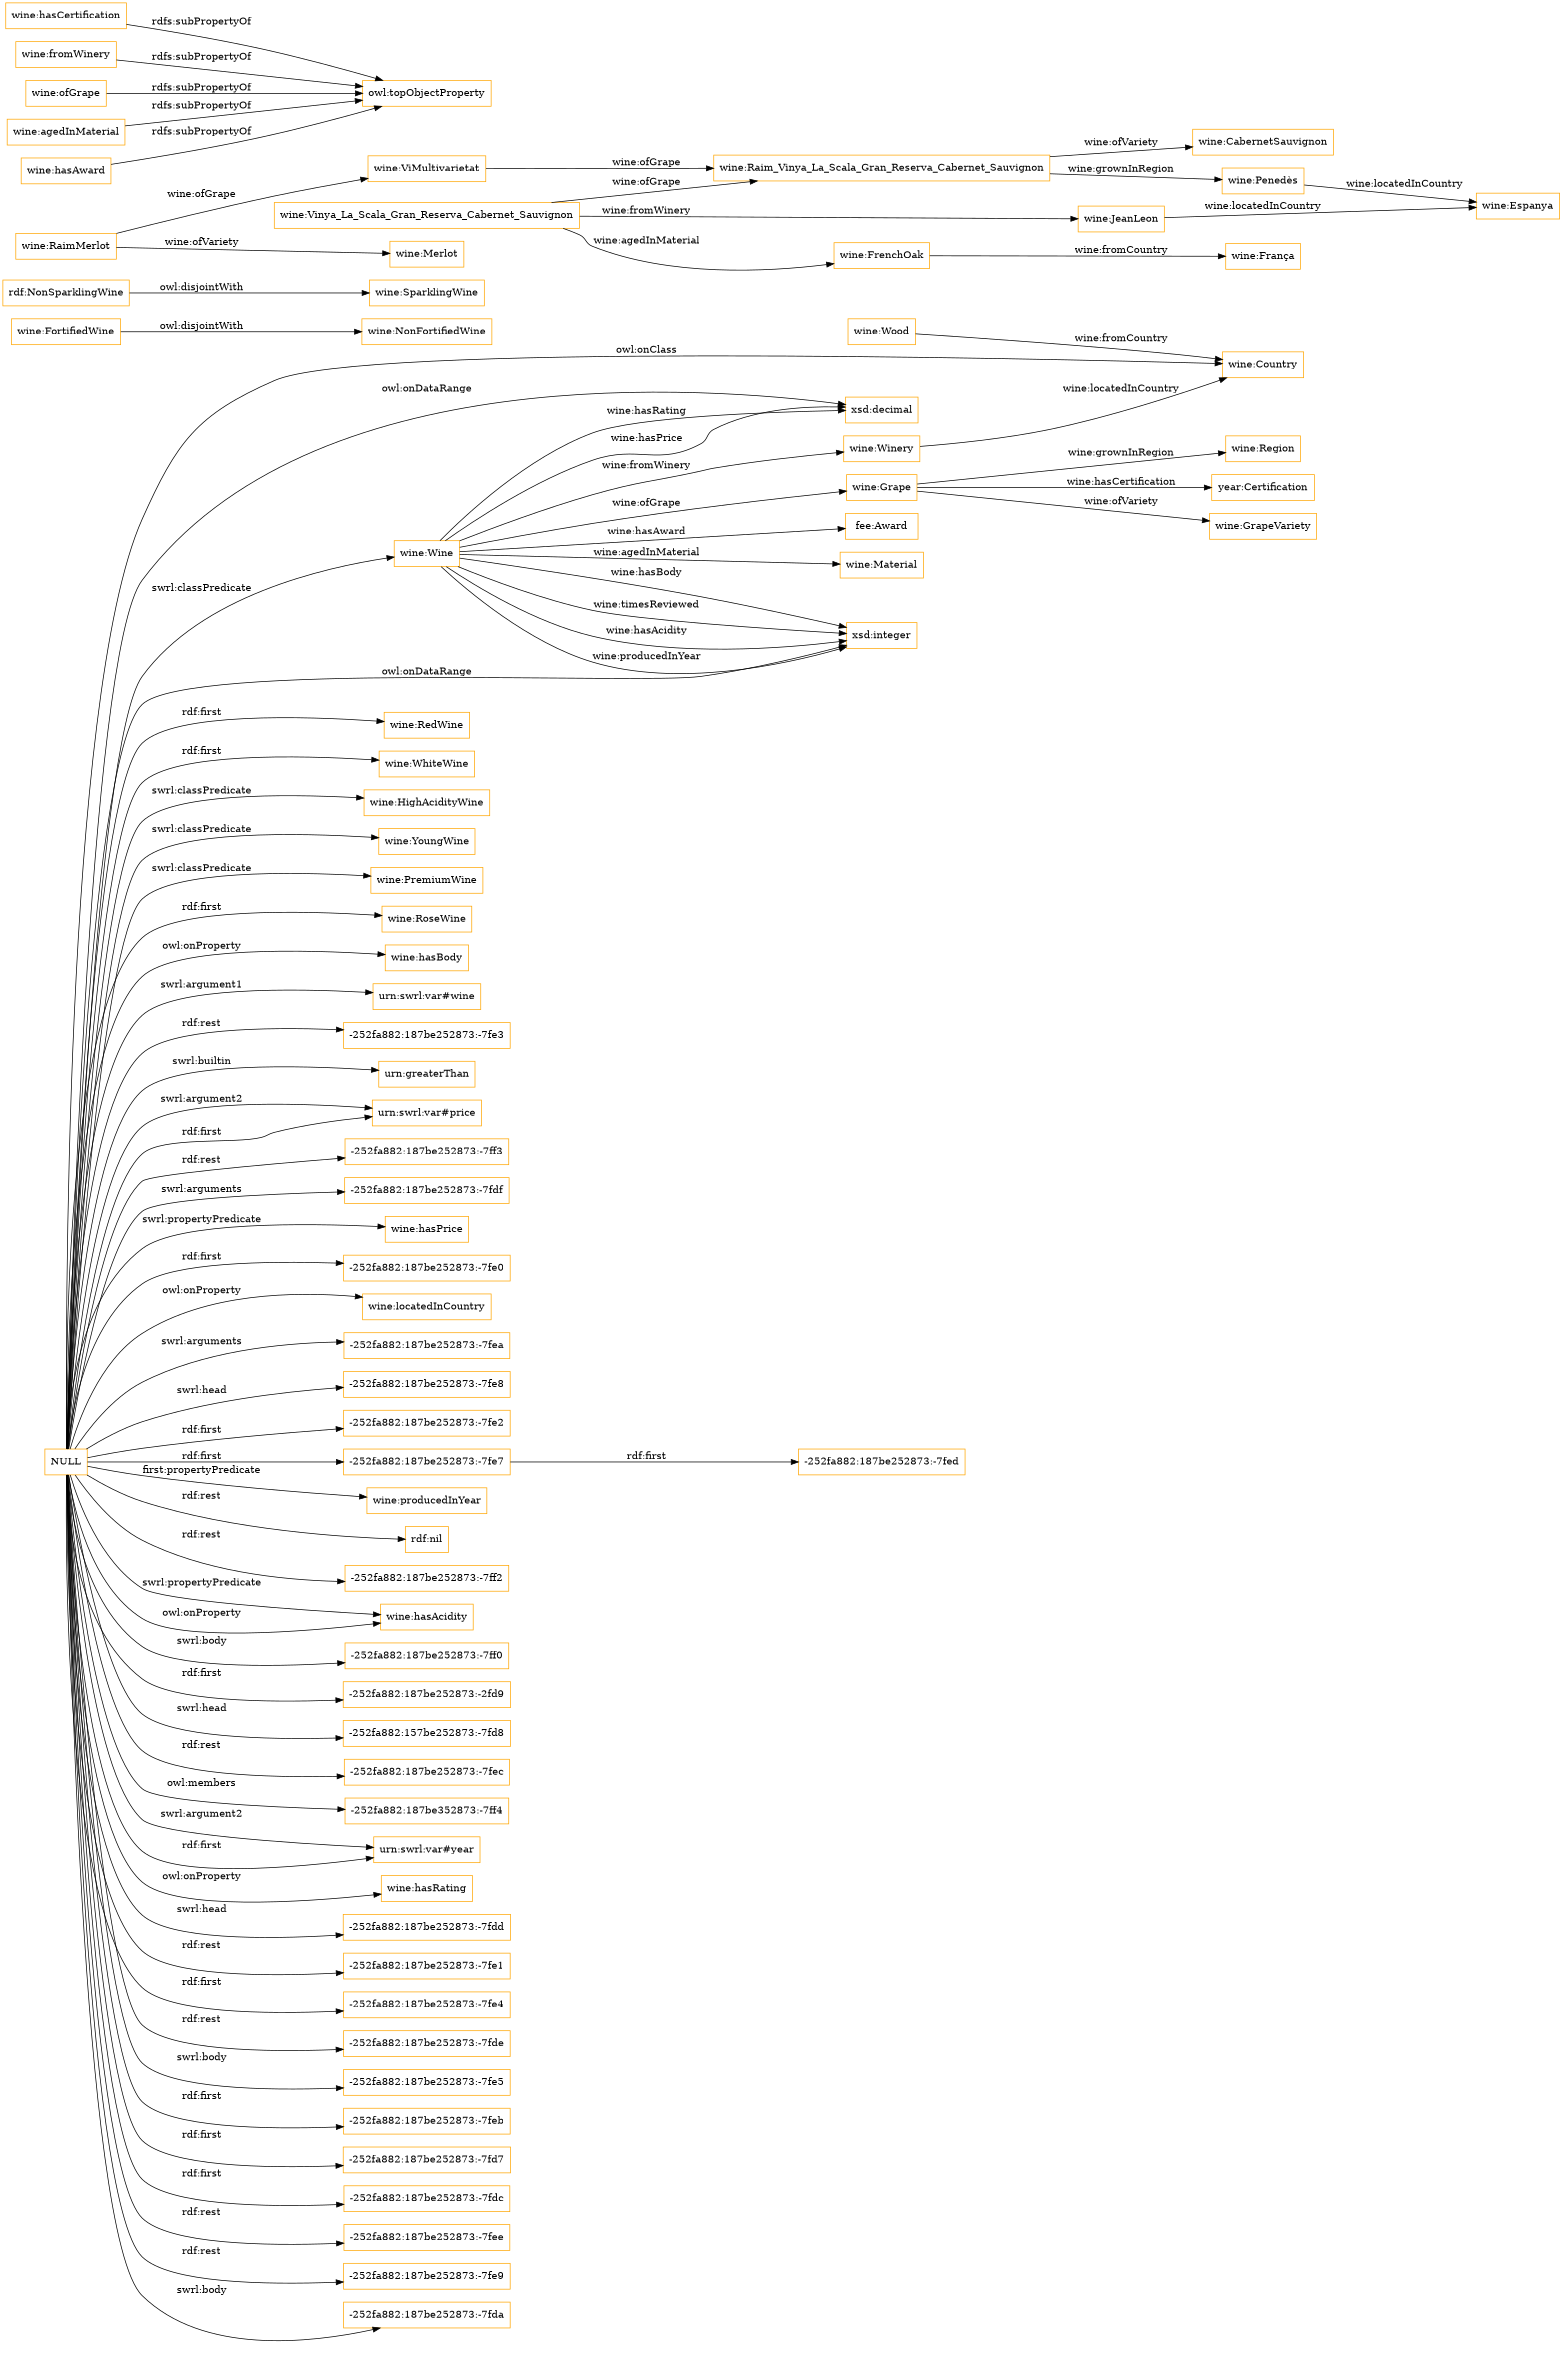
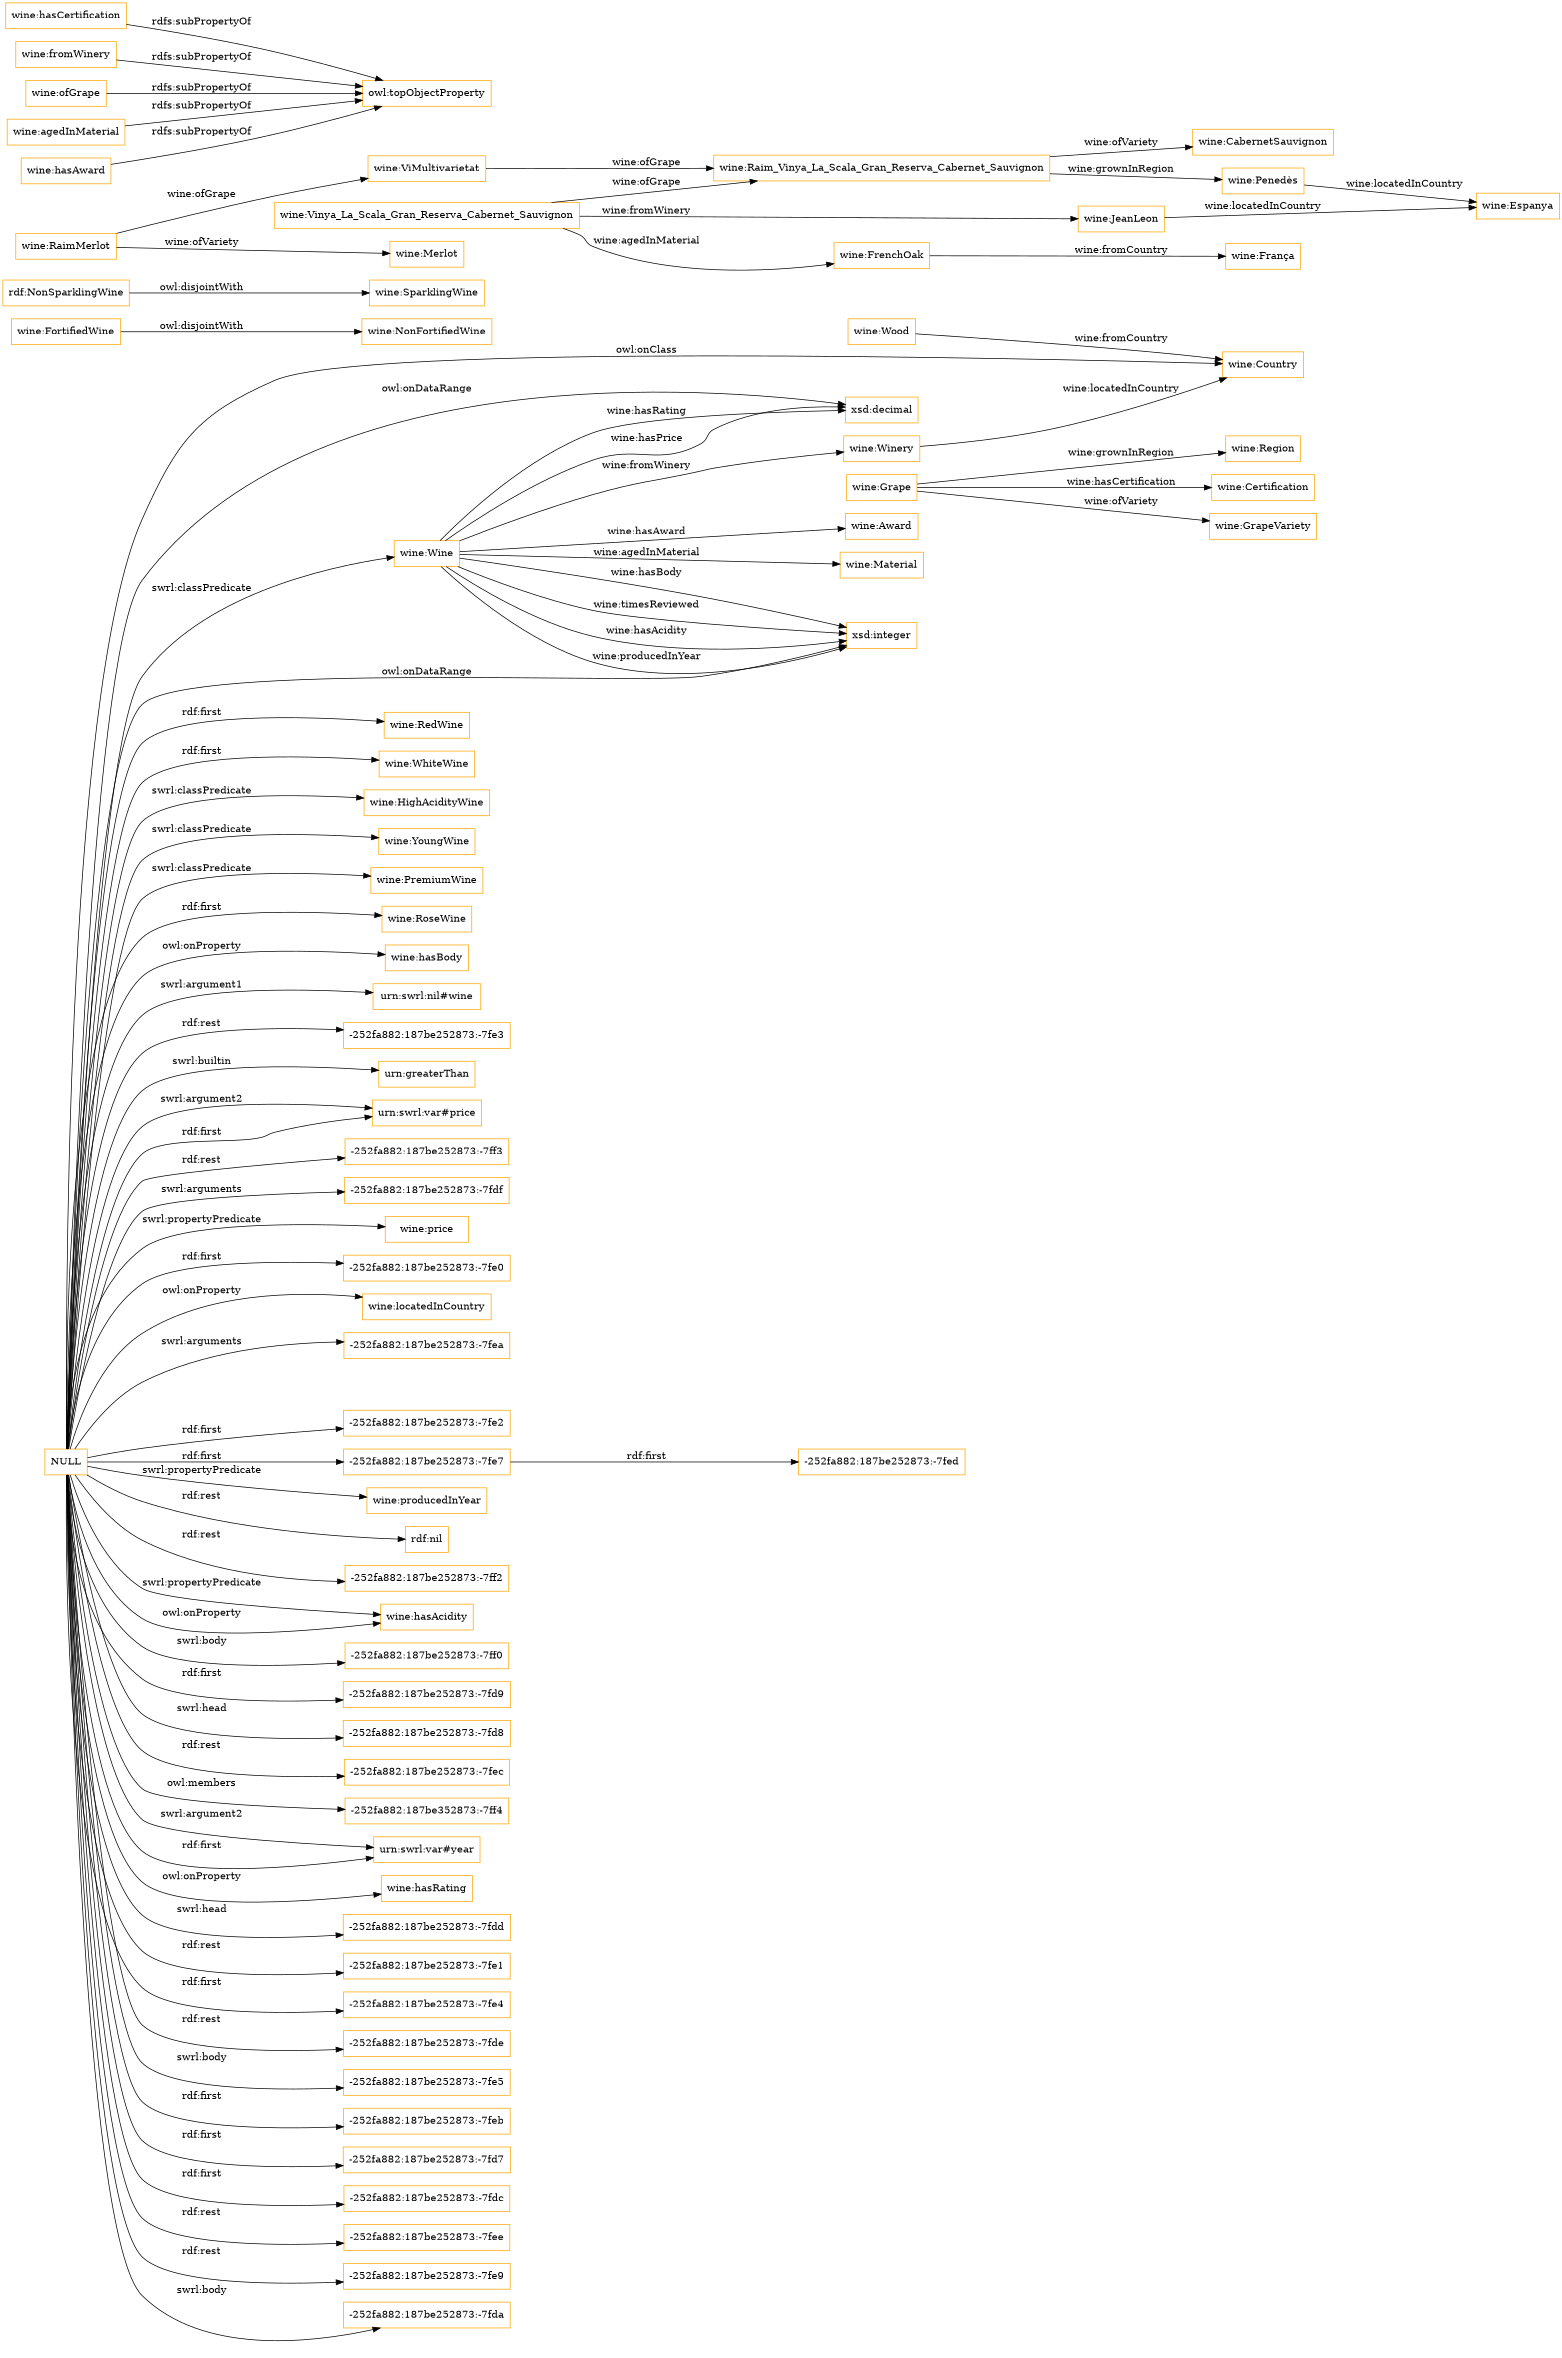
(1263, 488) -> (1263, 488)
(649, 515) -> none
(882, 526) -> (882, 526)
(427, 997) -> (427, 997)
(427, 1229) -> (427, 1229)
(427, 1384) -> none
(202, 1470) -> (202, 1470)
(427, 1695) -> (427, 1695)
(427, 1733) -> (427, 1733)
